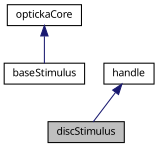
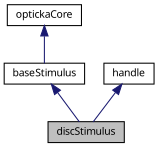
none -> (69, 107)
